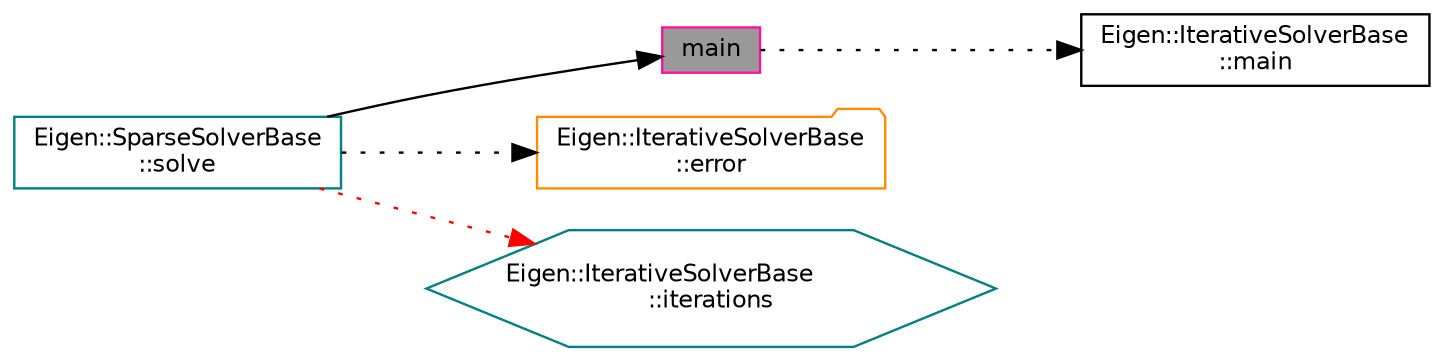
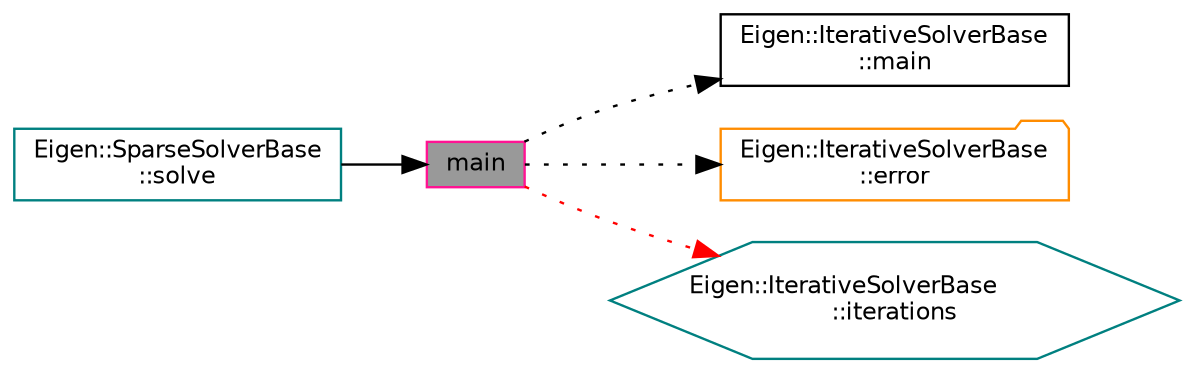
(427, 153) -> (610, 165)
(415, 213) -> (608, 221)
